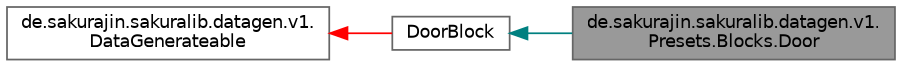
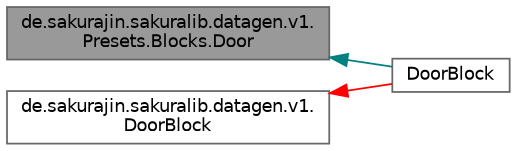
(168, 33) -> (168, 117)
(550, 33) -> (370, 63)
